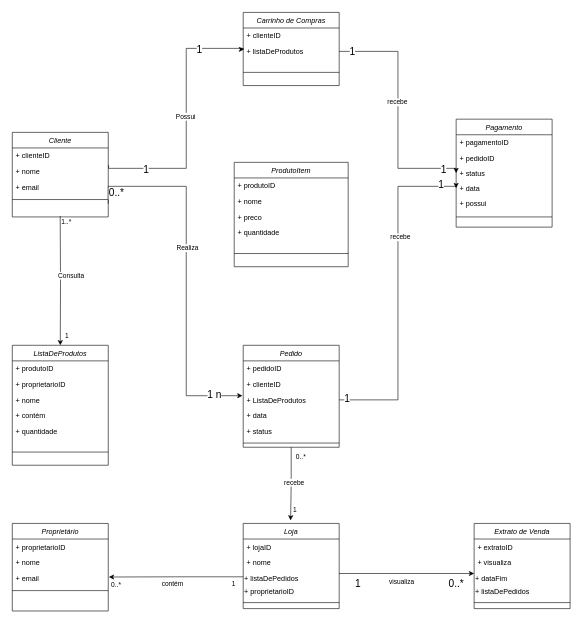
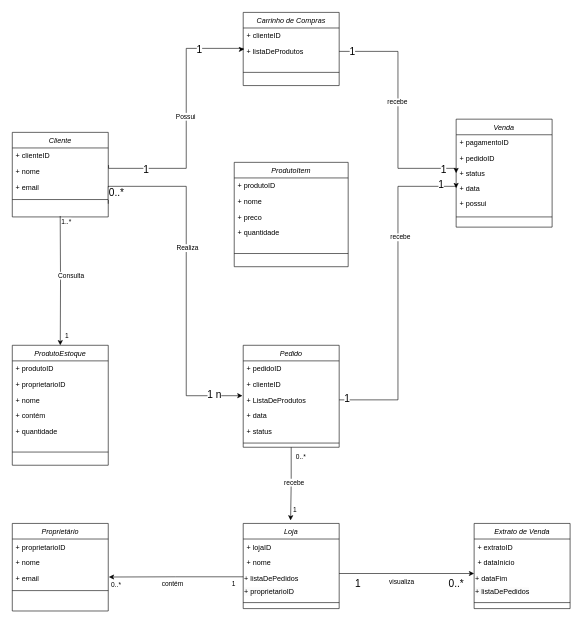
(504, 127) -> (504, 127)
(60, 353) -> (60, 353)
(496, 563) -> (499, 563)
